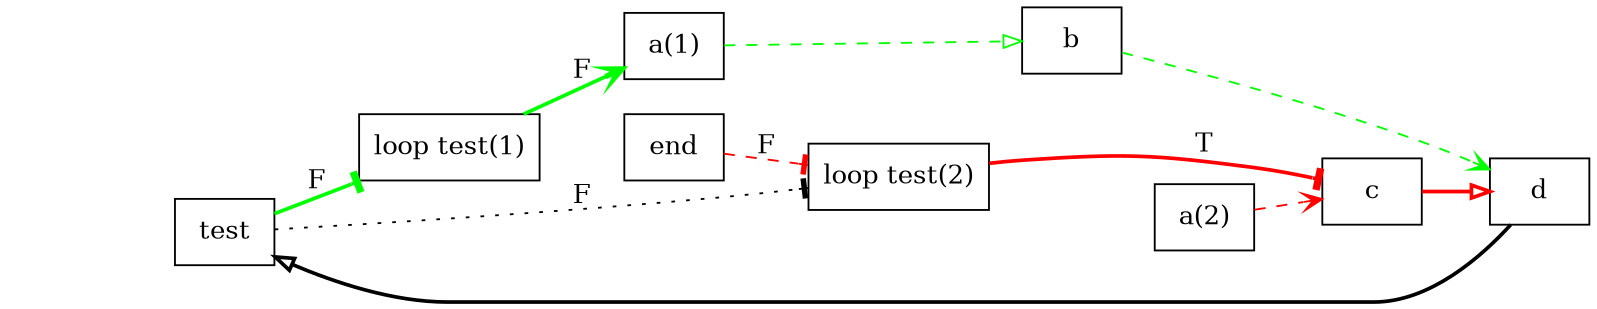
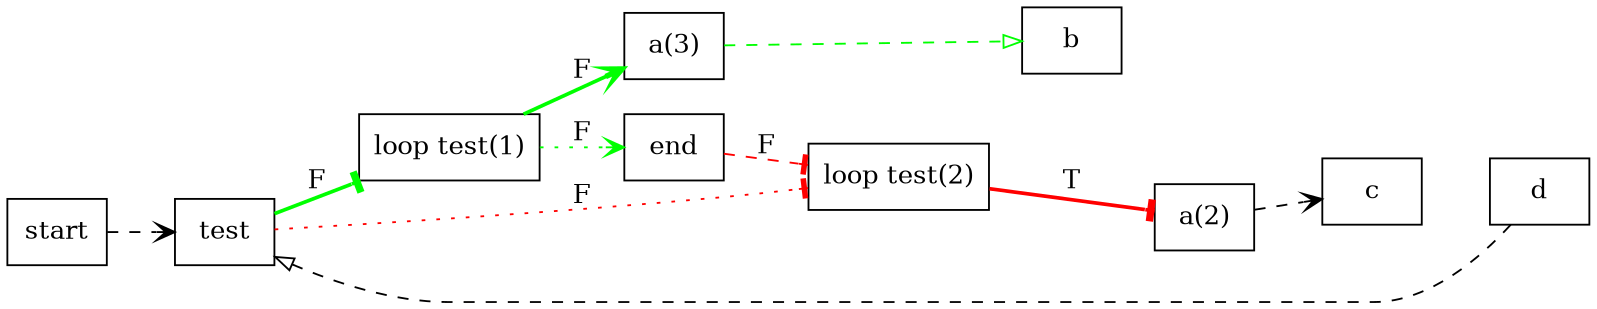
(674, 46) -> (674, 46)
(1299, 102) -> none
none -> (573, 147)
(1152, 157) -> (1067, 199)
(1447, 192) -> none
(1279, 206) -> (1279, 206)
(537, 212) -> (537, 212)
none -> (57, 232)
(911, 302) -> (911, 302)
